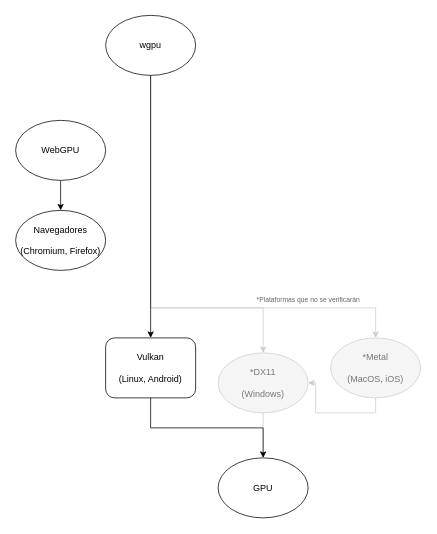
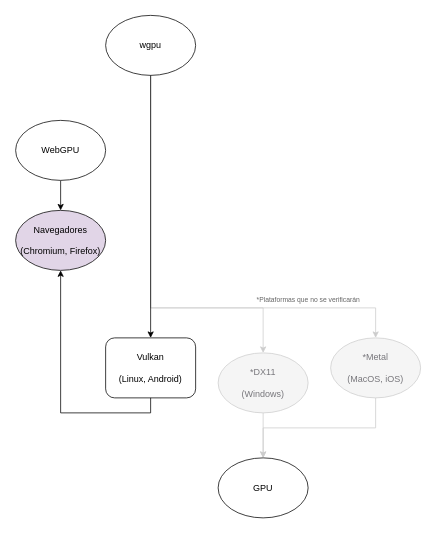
(60, 240) -> (60, 240)
(315, 399) -> (265, 428)
(196, 428) -> (60, 346)
